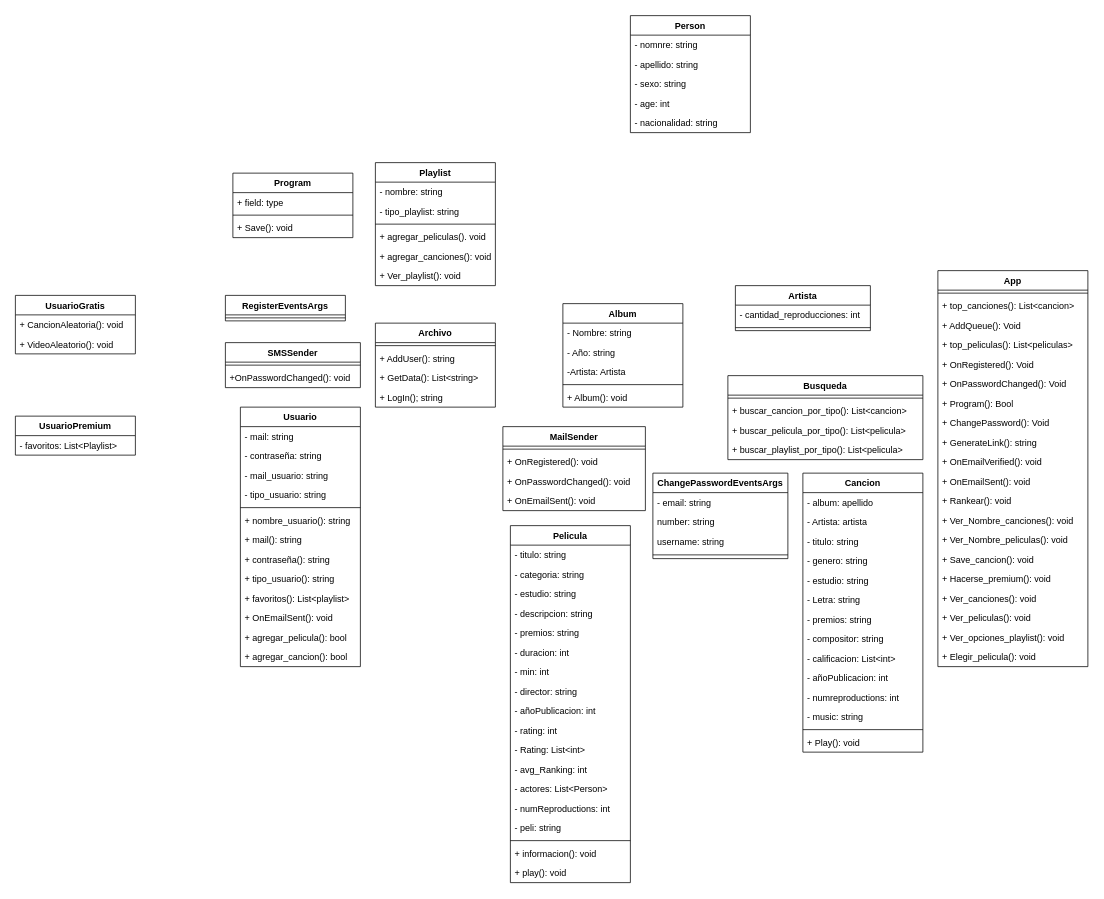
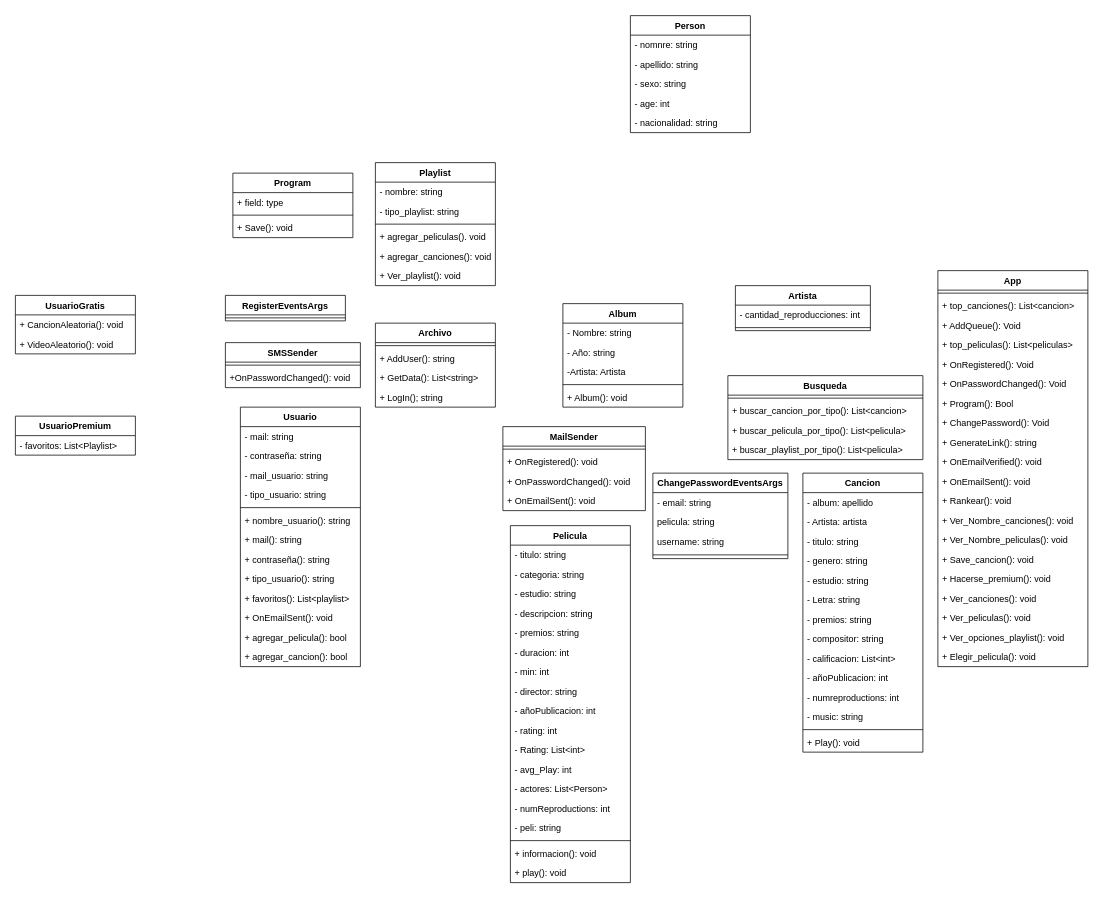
(689, 522) -> (690, 522)
(554, 770) -> (546, 770)
